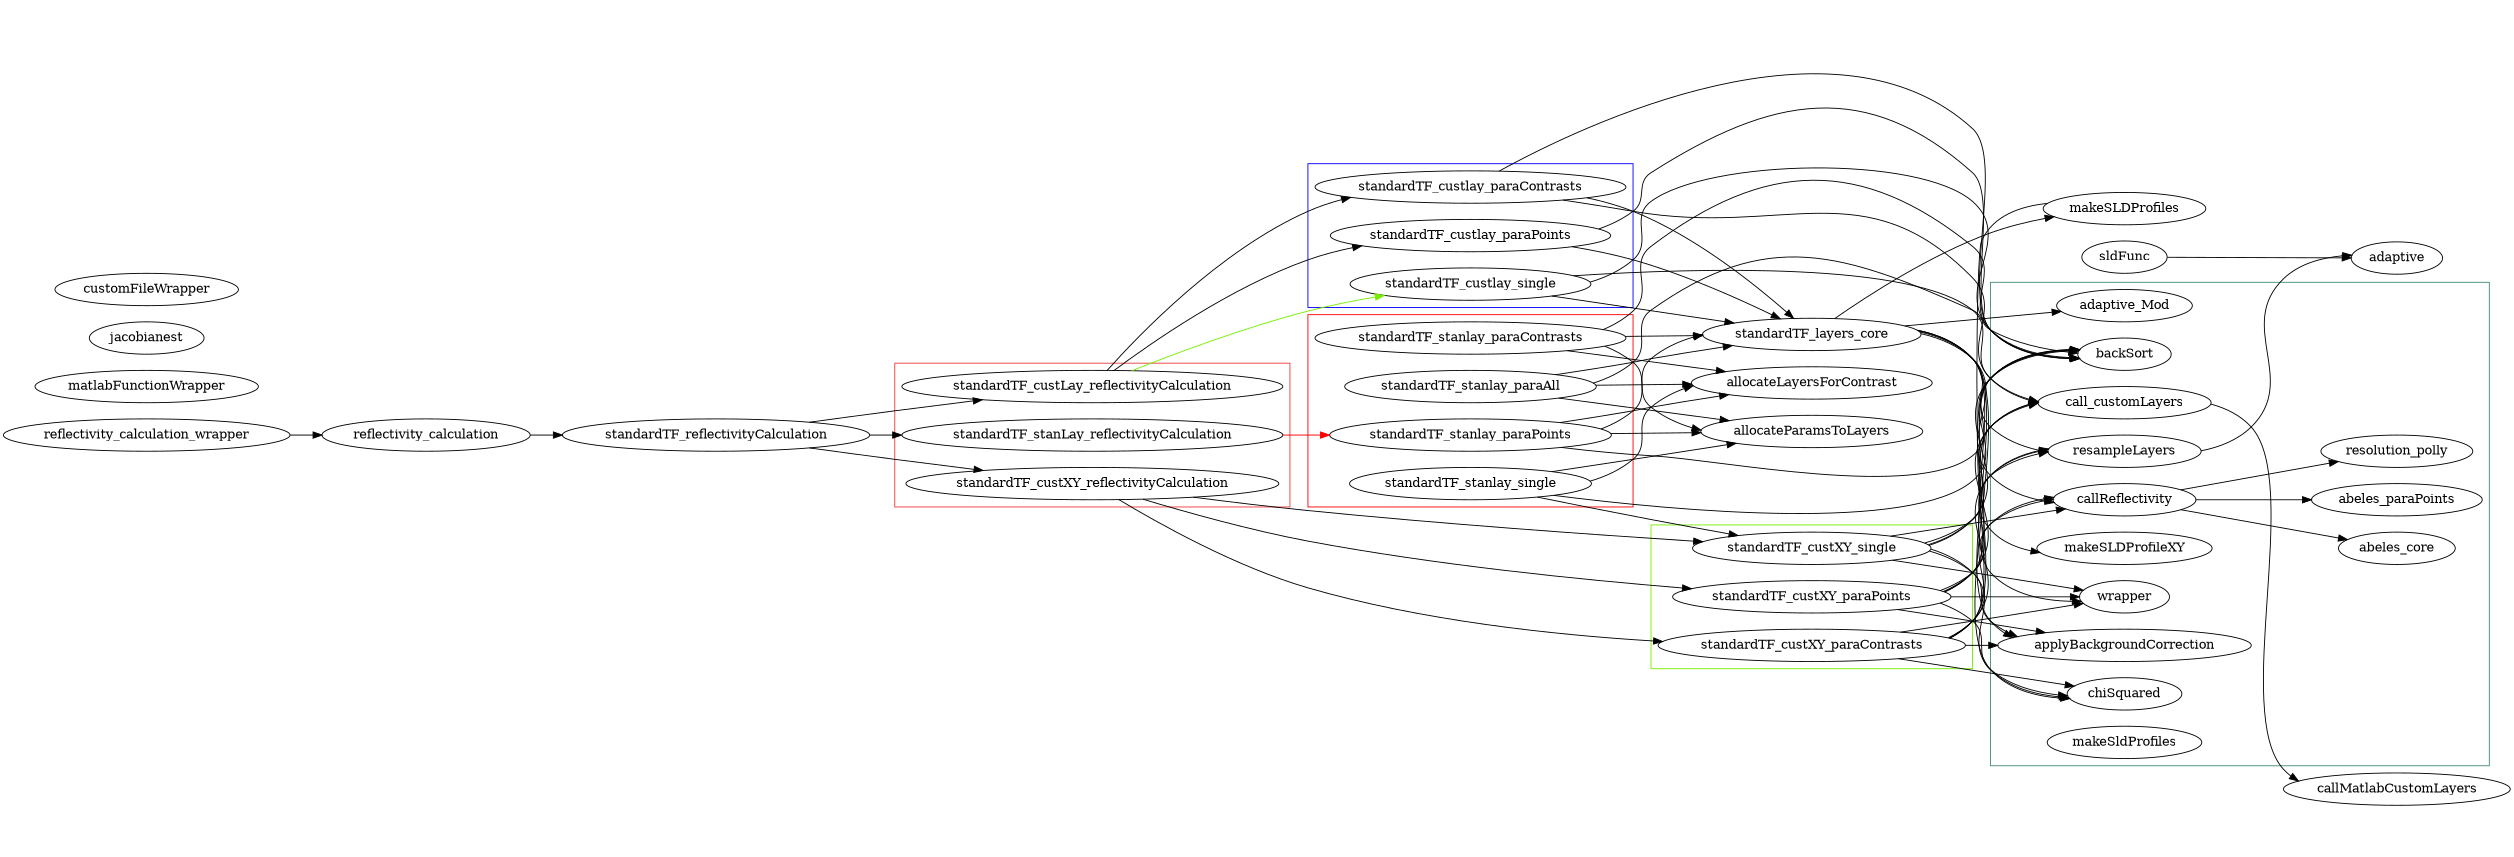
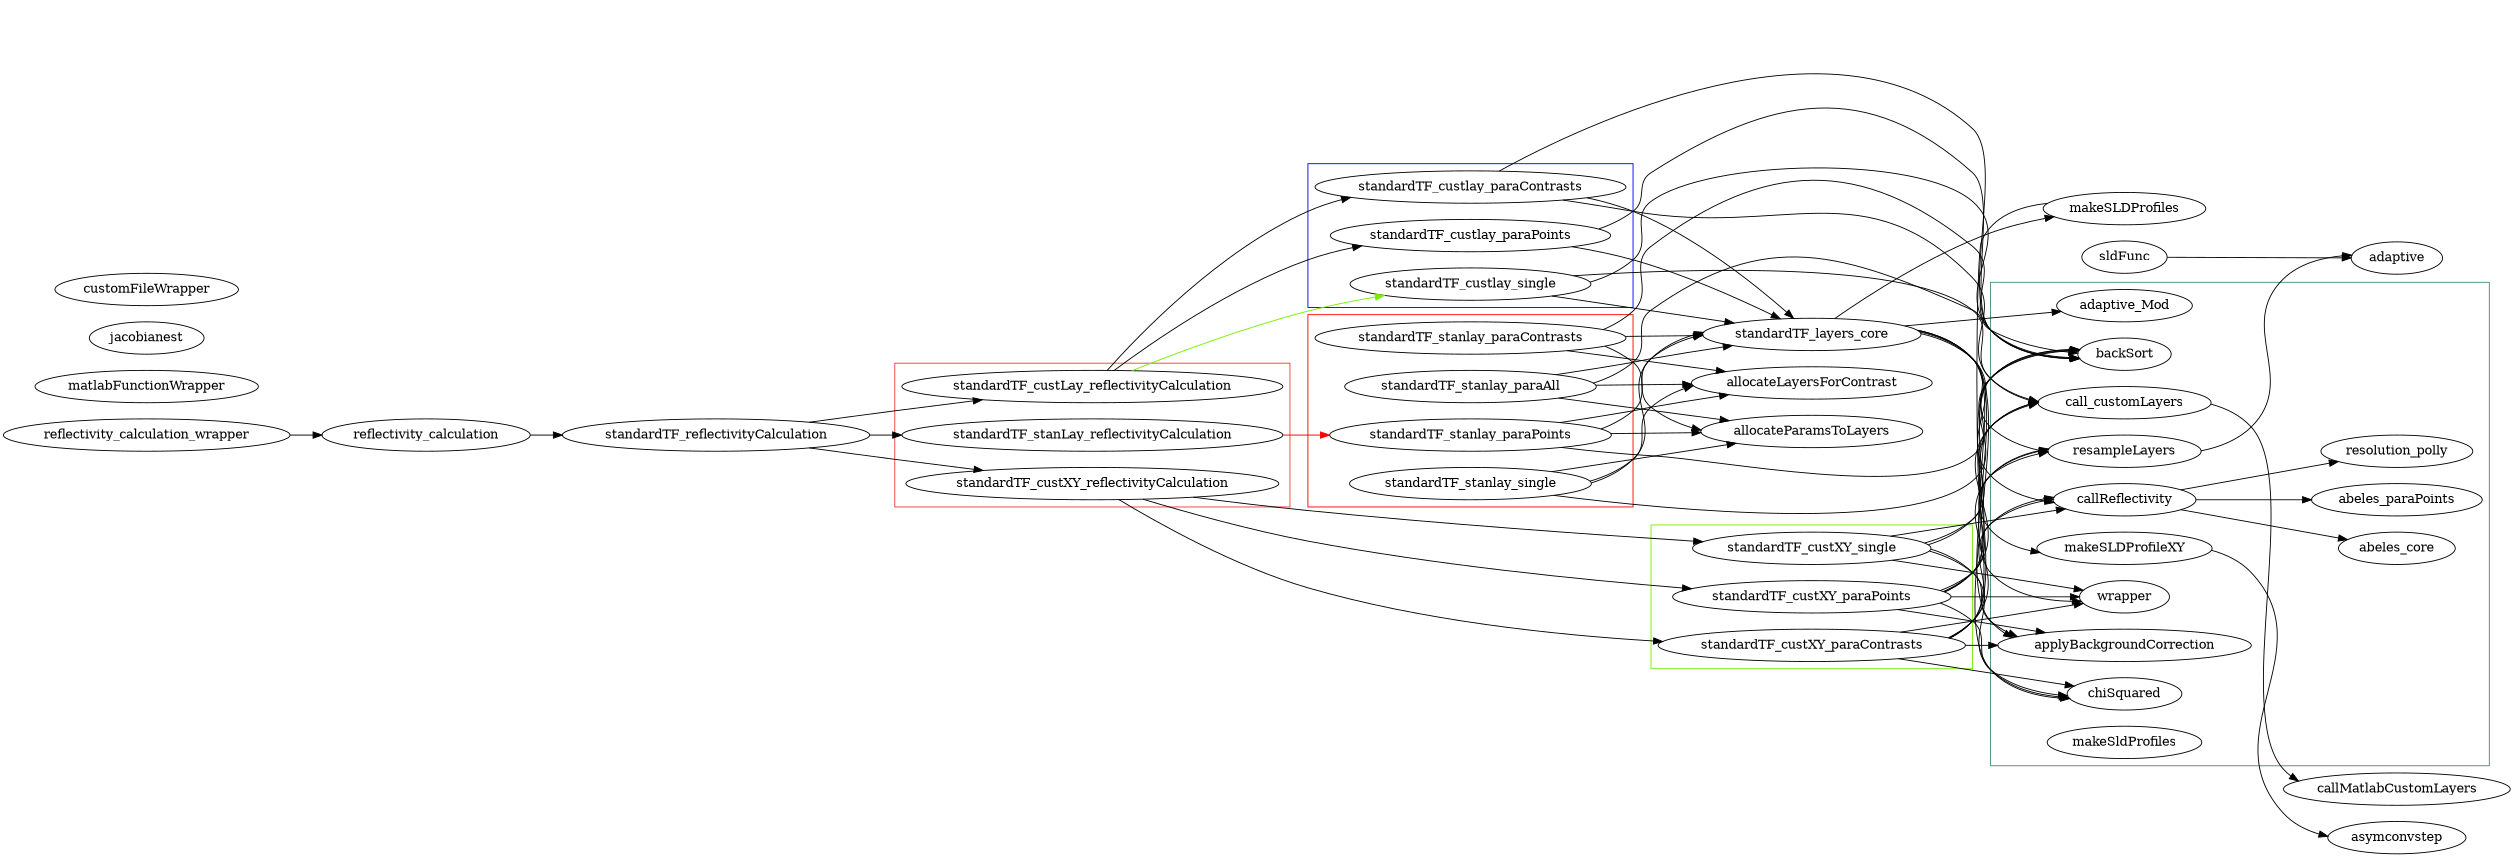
(1977, 432) -> none
(1633, 516) -> (1642, 408)
none -> (2397, 838)
